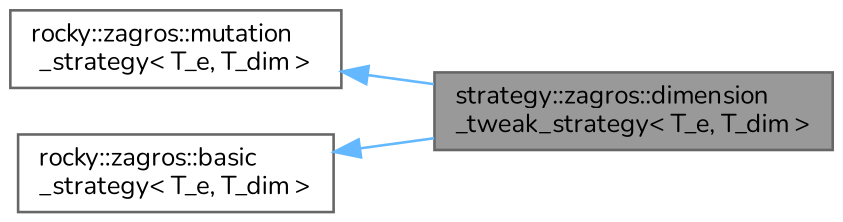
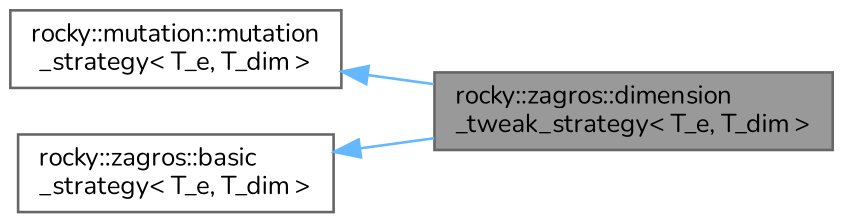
(176, 49) -> (176, 49)
(634, 111) -> (634, 111)
